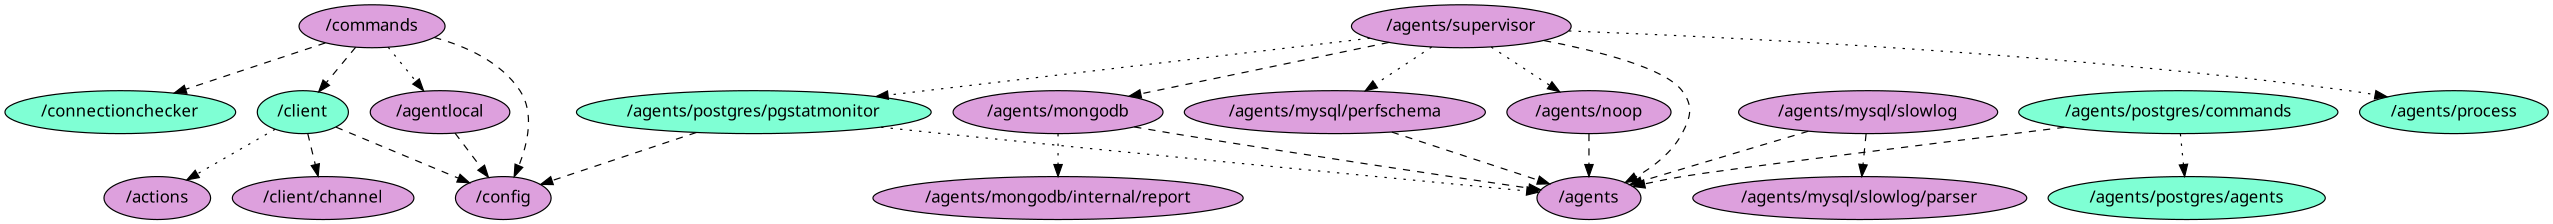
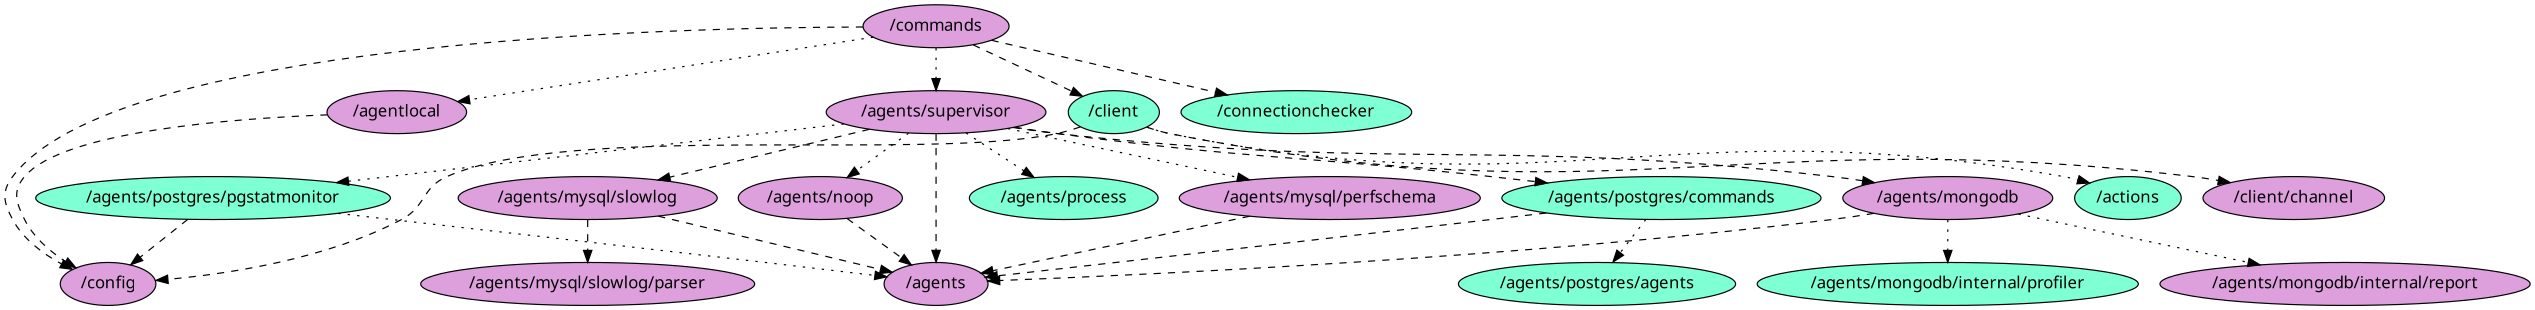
none -> (936, 63)
none -> (770, 153)
none -> (1275, 157)
(157, 198) -> (2128, 198)
none -> (1948, 284)
